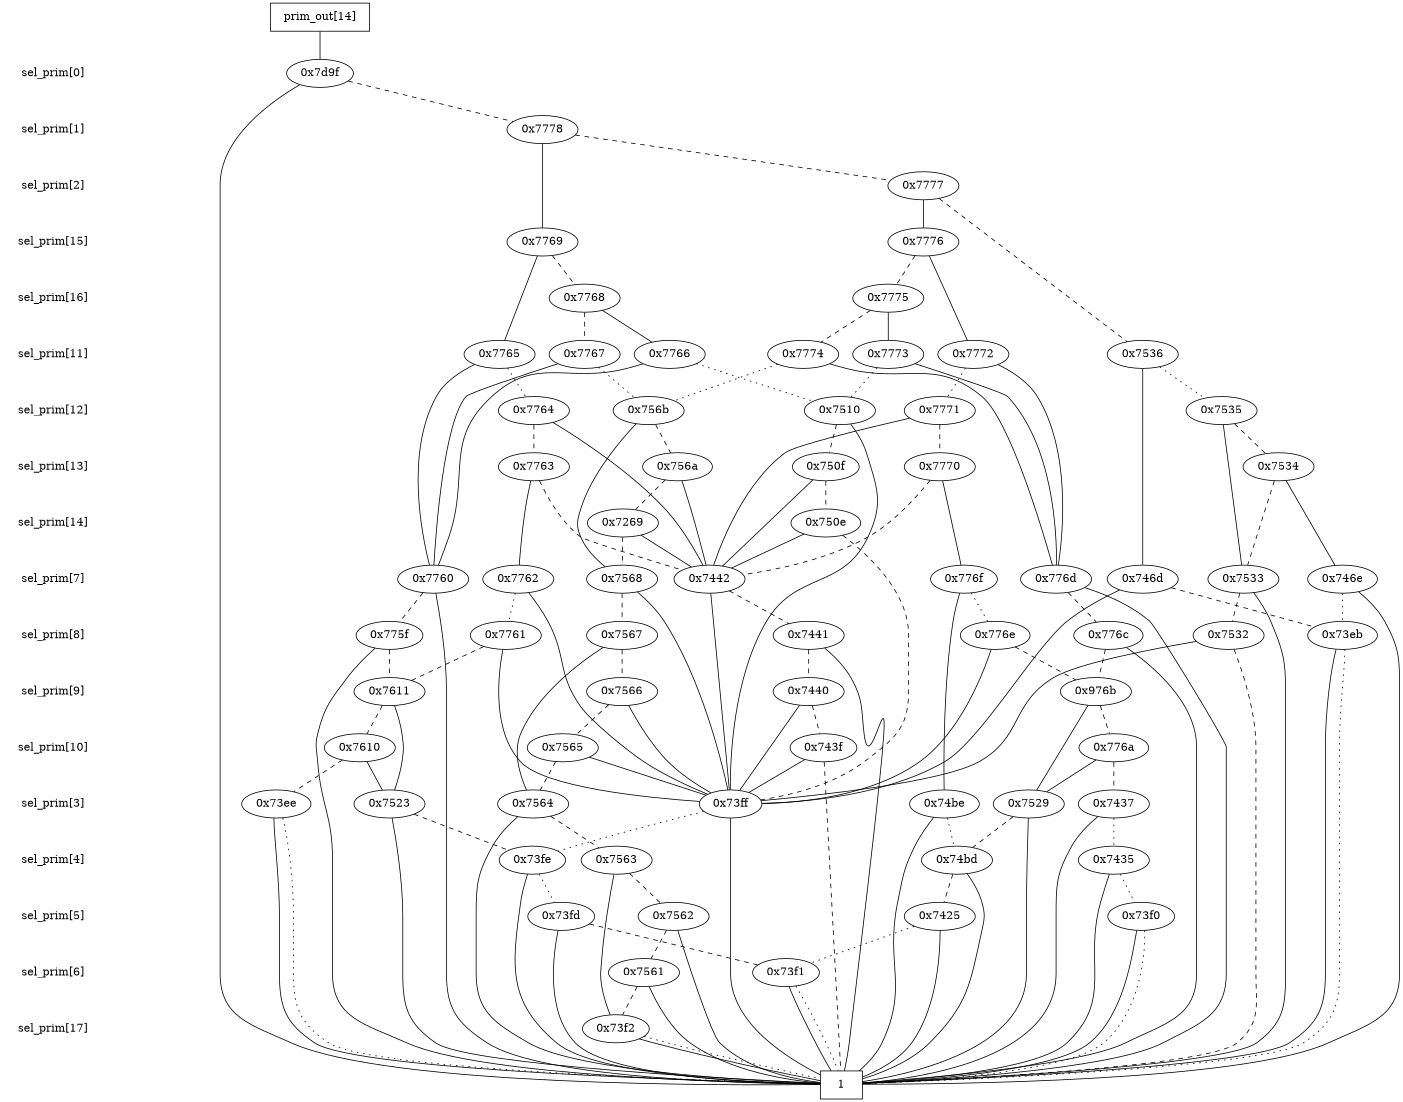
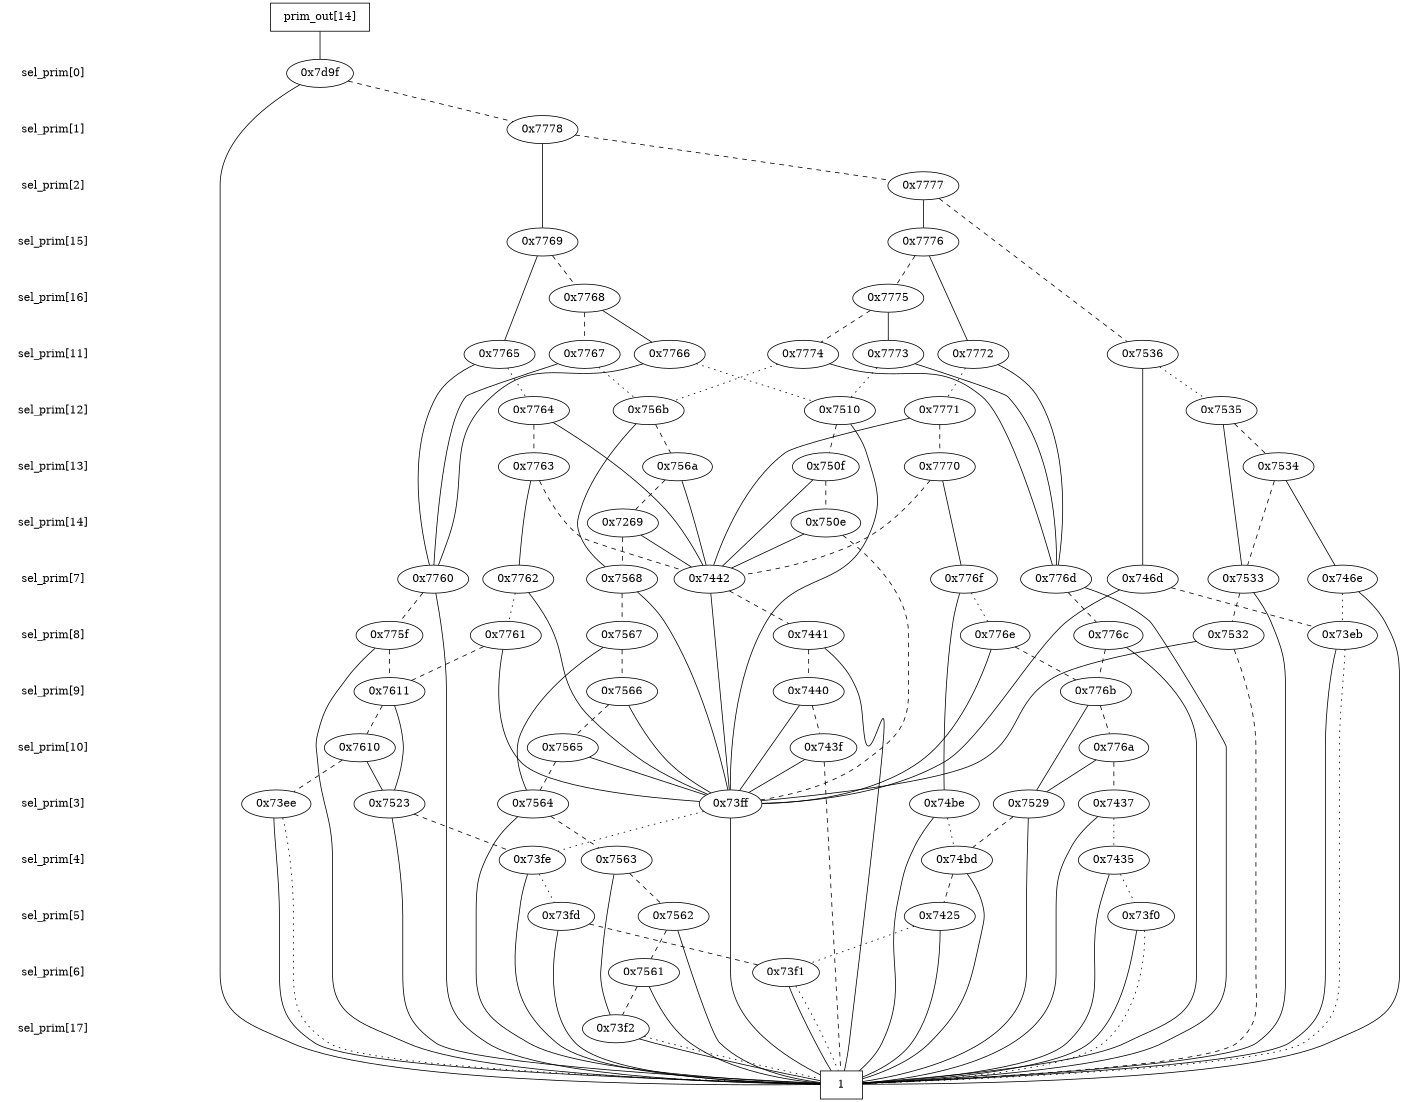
(1096, 692) -> (1096, 692)
